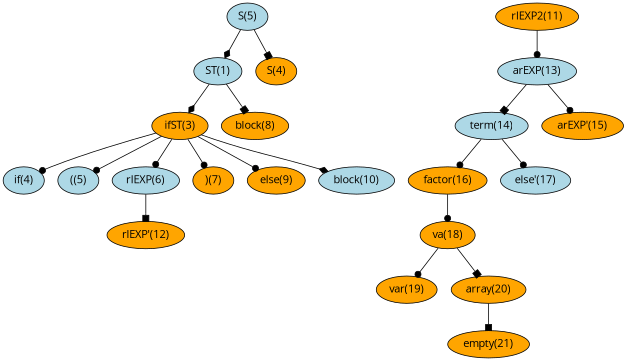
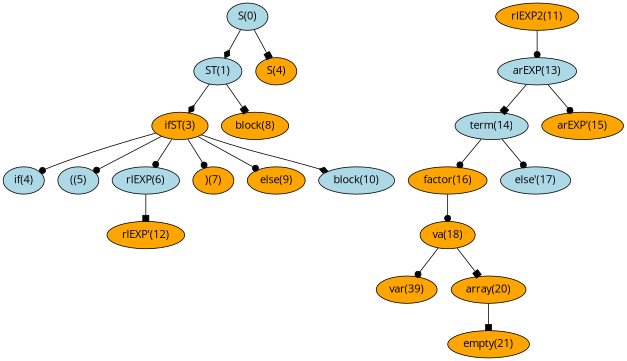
(247, 17) -> (247, 17)
(407, 290) -> (407, 290)
